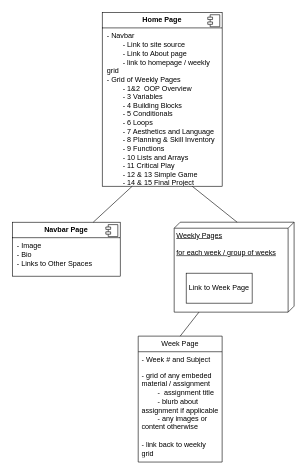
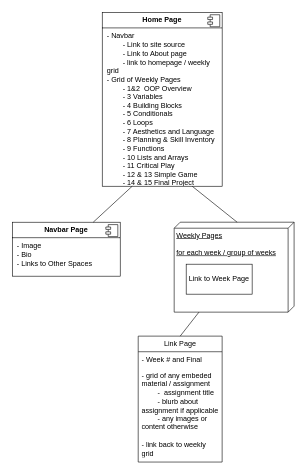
(219, 288) -> (219, 279)
(180, 344) -> (180, 344)
(178, 360) -> (173, 360)
